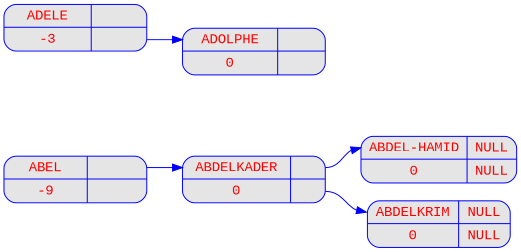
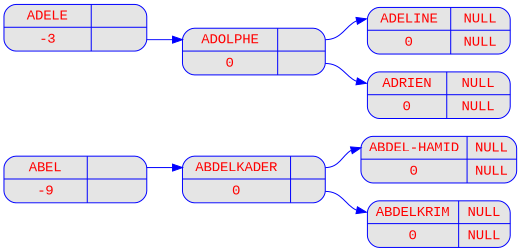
none -> (439, 31)
none -> (439, 95)
